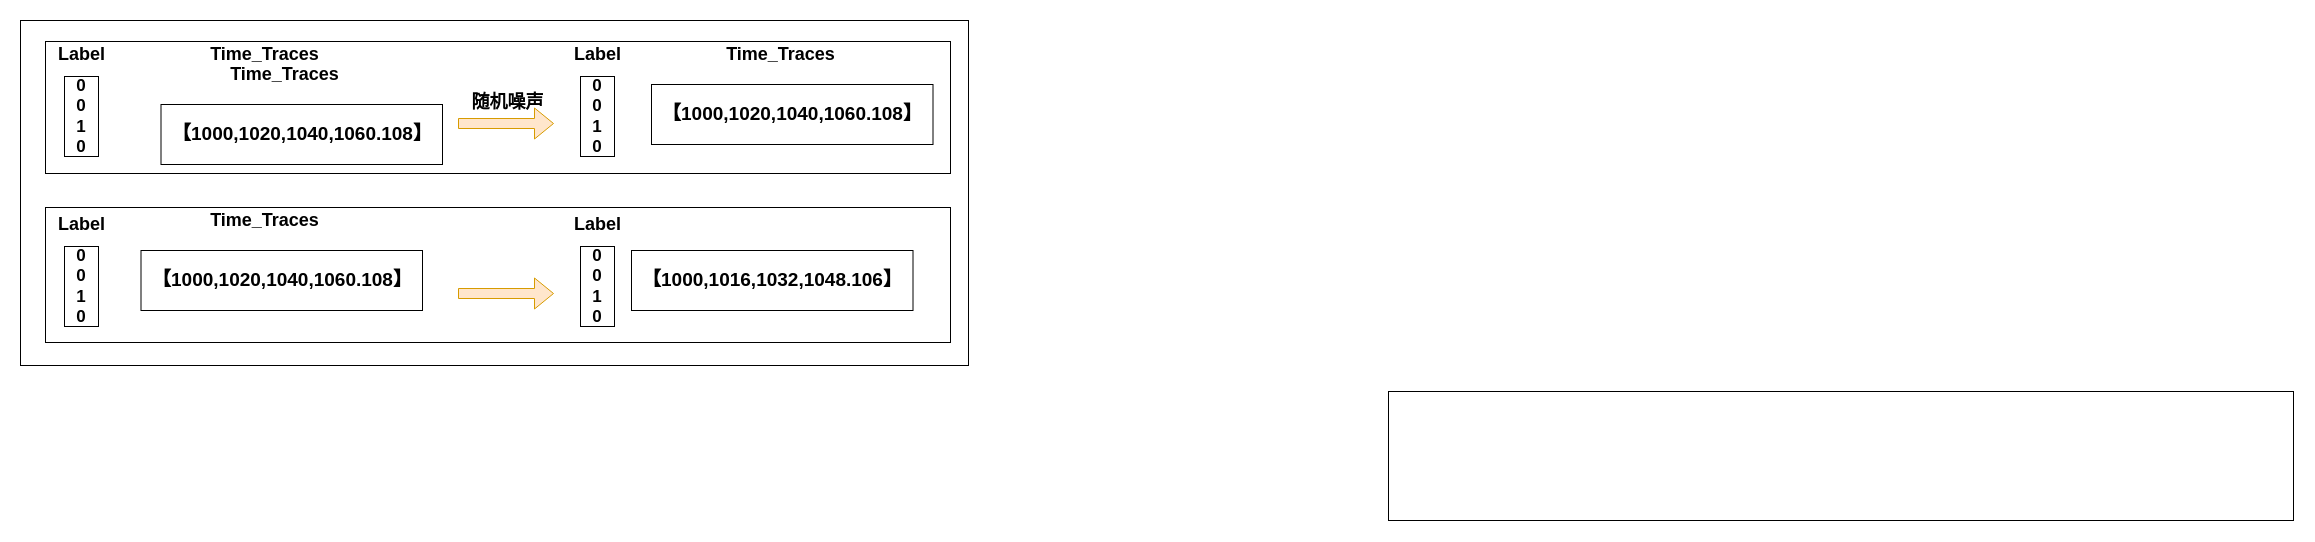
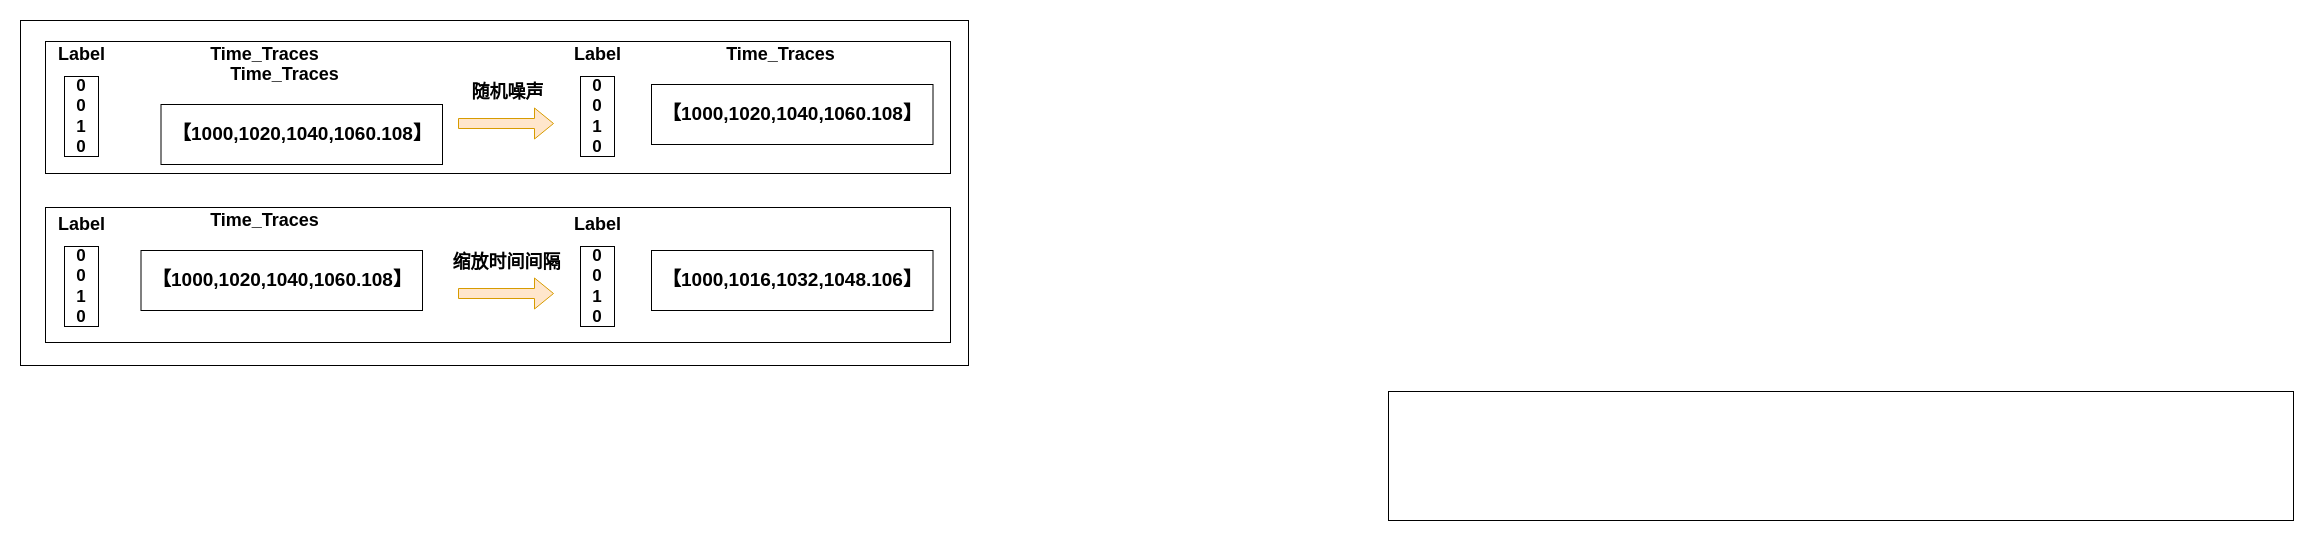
(507, 103) -> (507, 93)
none -> (506, 263)
(772, 281) -> (792, 281)
